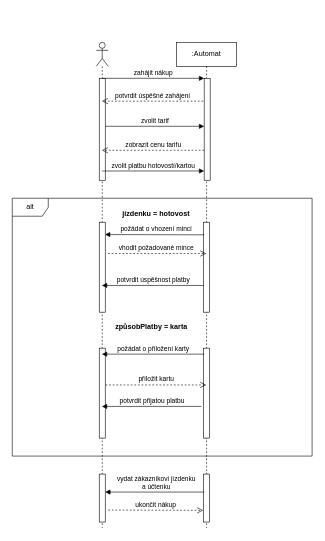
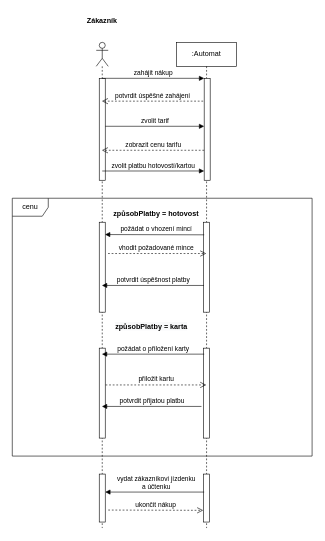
none -> (102, 20)
(30, 207) -> (30, 207)
(156, 214) -> (156, 214)
